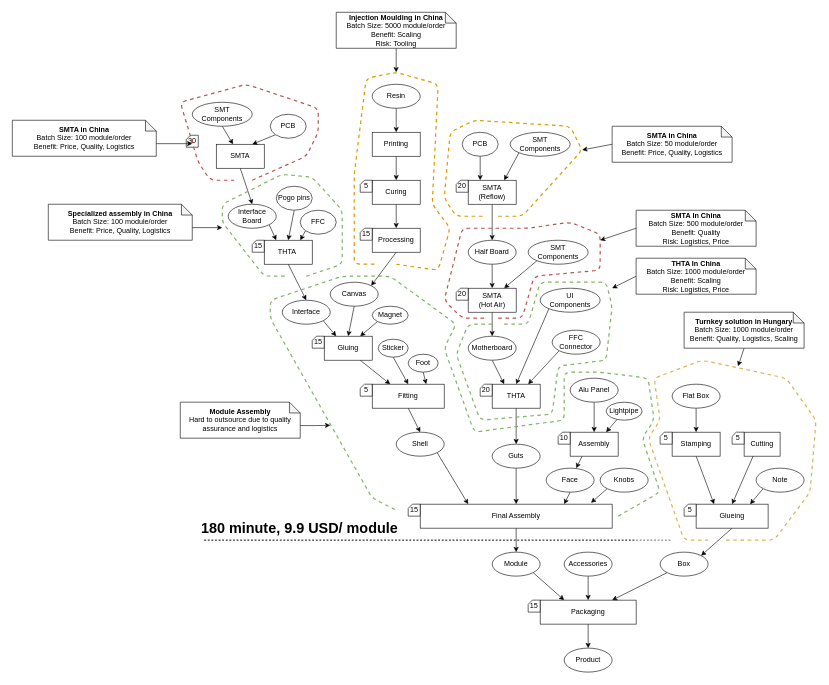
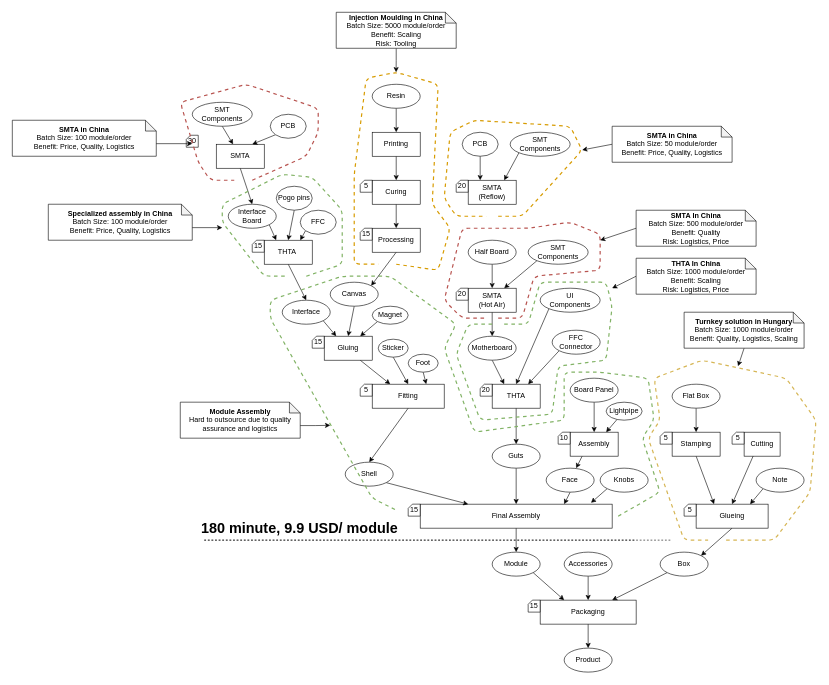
(492, 234) -> none
(594, 390) -> (594, 390)
(420, 444) -> (369, 474)
